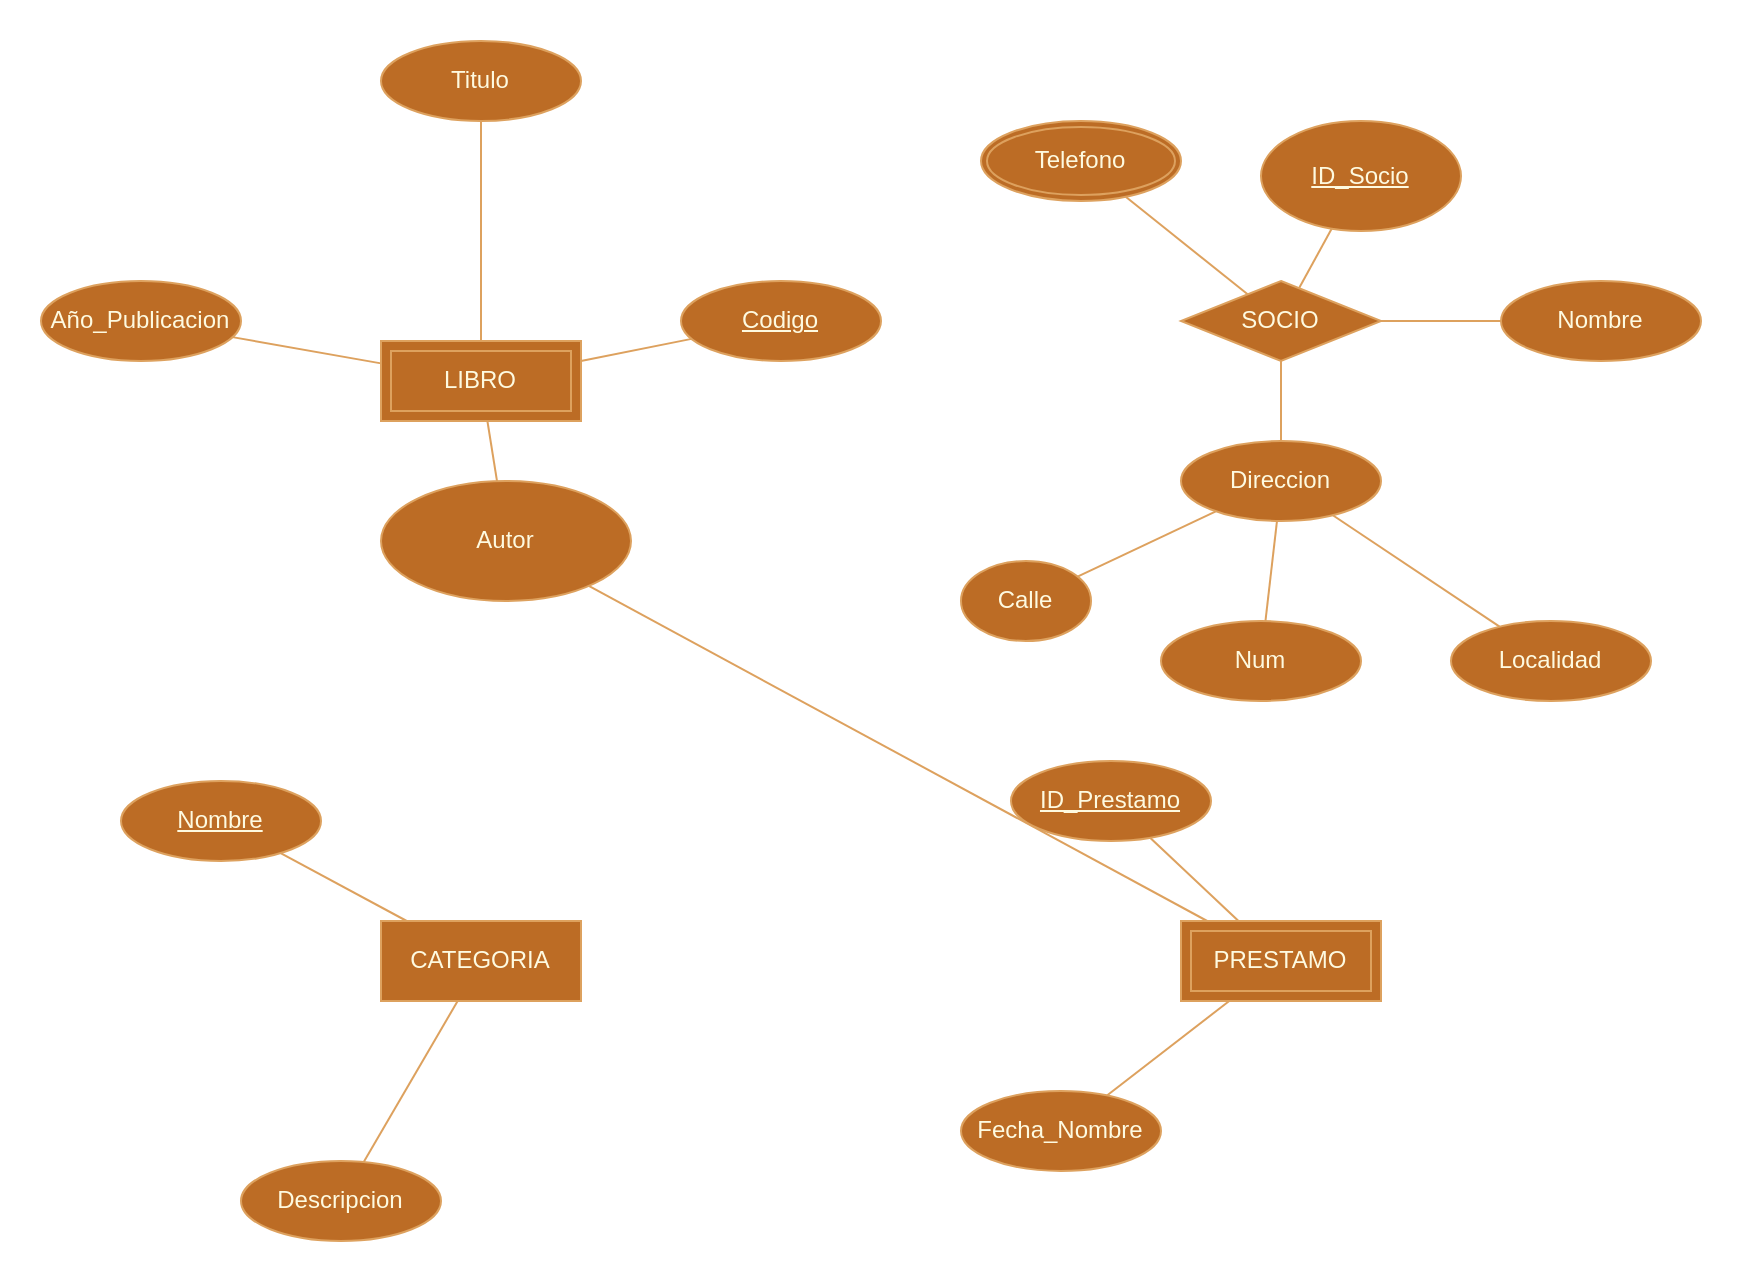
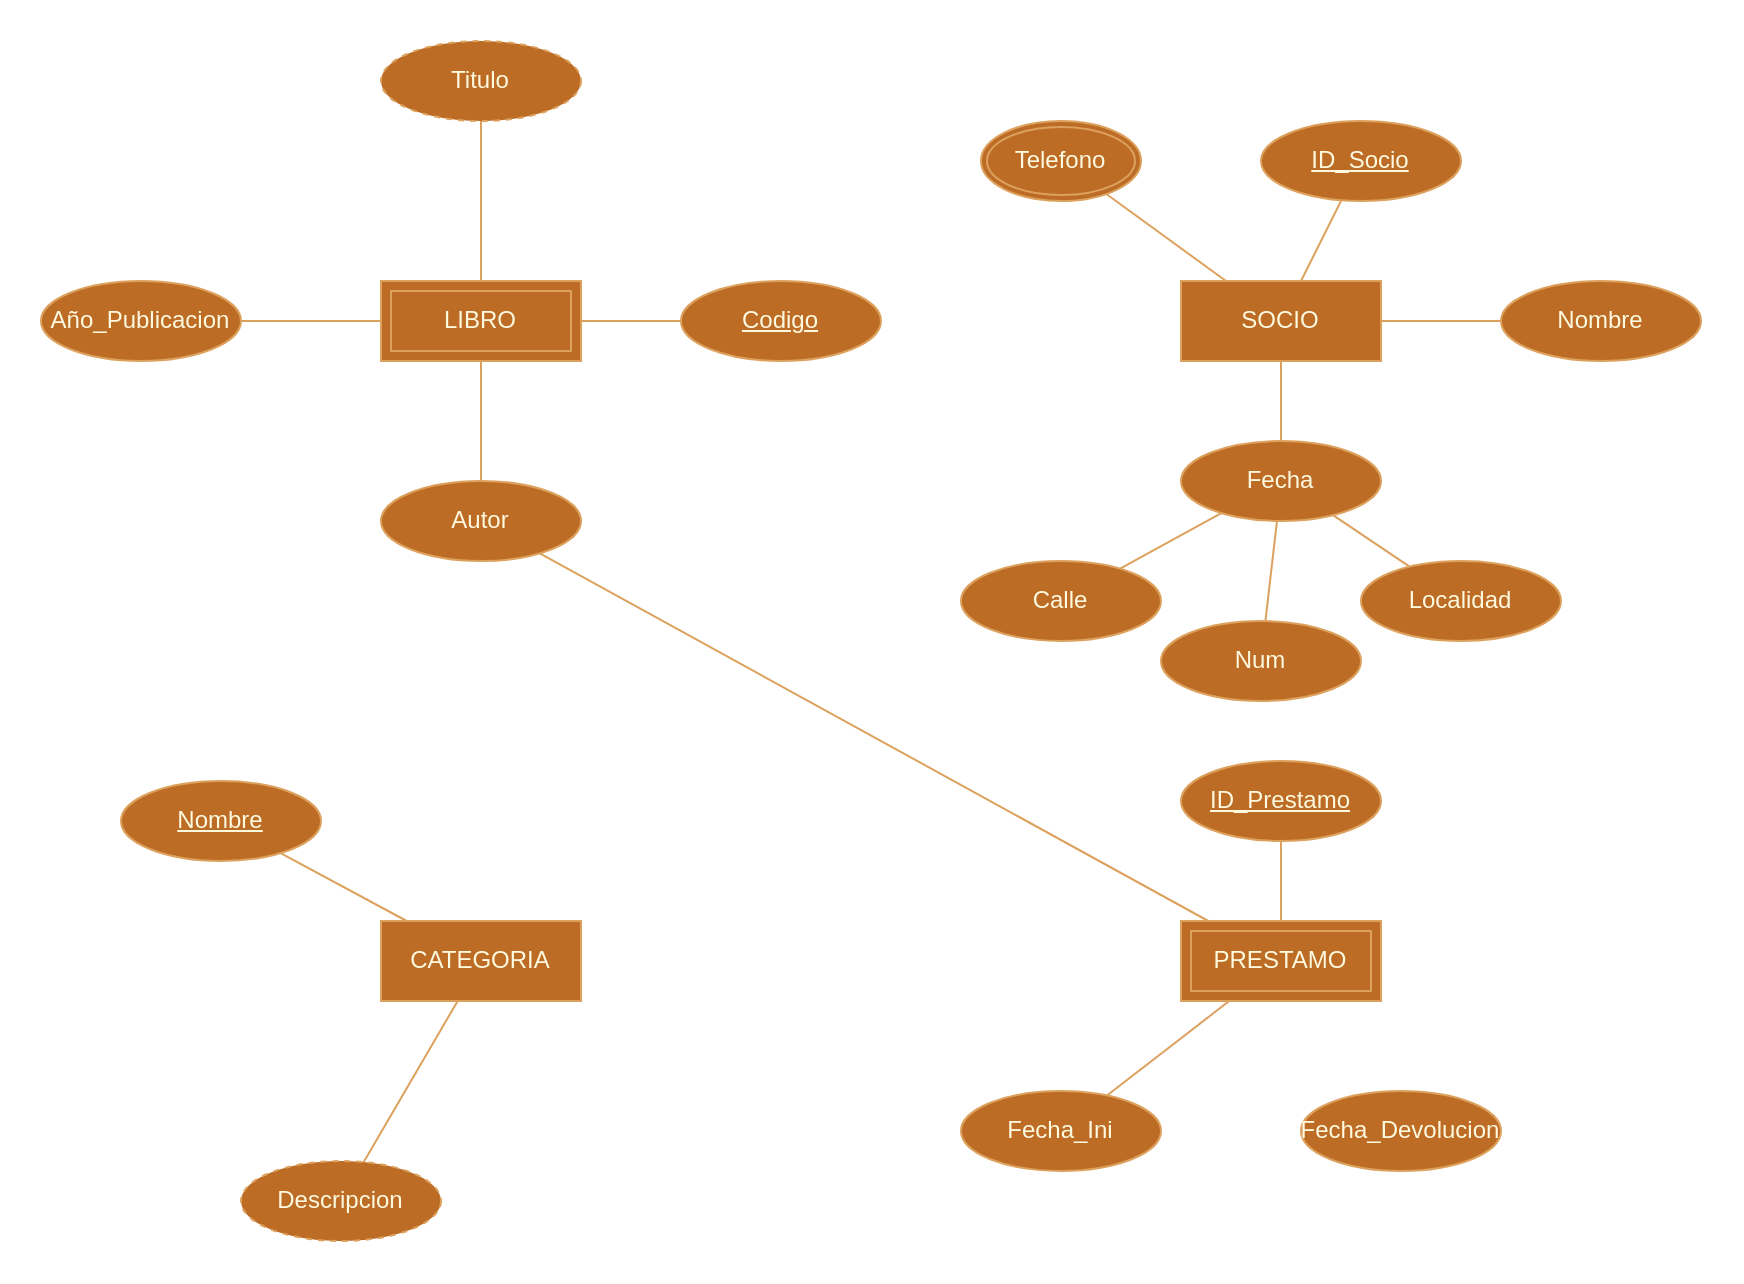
(481, 81) -> (481, 81)
(1081, 161) -> (1061, 161)
(1361, 176) -> (1361, 161)
(1281, 321) -> (1281, 321)
(481, 381) -> (481, 321)
(1281, 481) -> (1281, 481)
(506, 541) -> (481, 521)
(1026, 601) -> (1061, 601)
(1551, 661) -> (1461, 601)
(1111, 801) -> (1281, 801)
(1061, 1131) -> (1061, 1131)
none -> (1401, 1131)
(341, 1201) -> (341, 1201)
